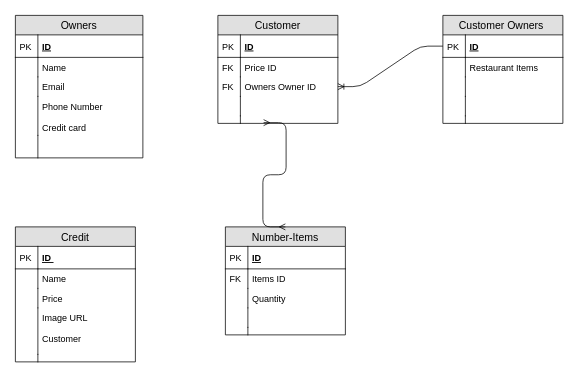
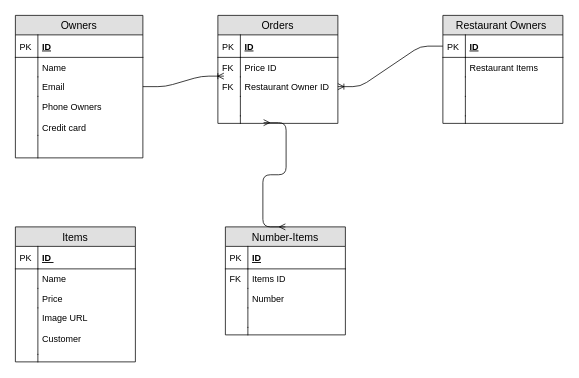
(278, 26) -> (278, 26)
(503, 26) -> (503, 26)
none -> (179, 83)
(280, 87) -> (290, 87)
(71, 107) -> (71, 107)
(75, 237) -> (75, 237)
(271, 299) -> (267, 299)
